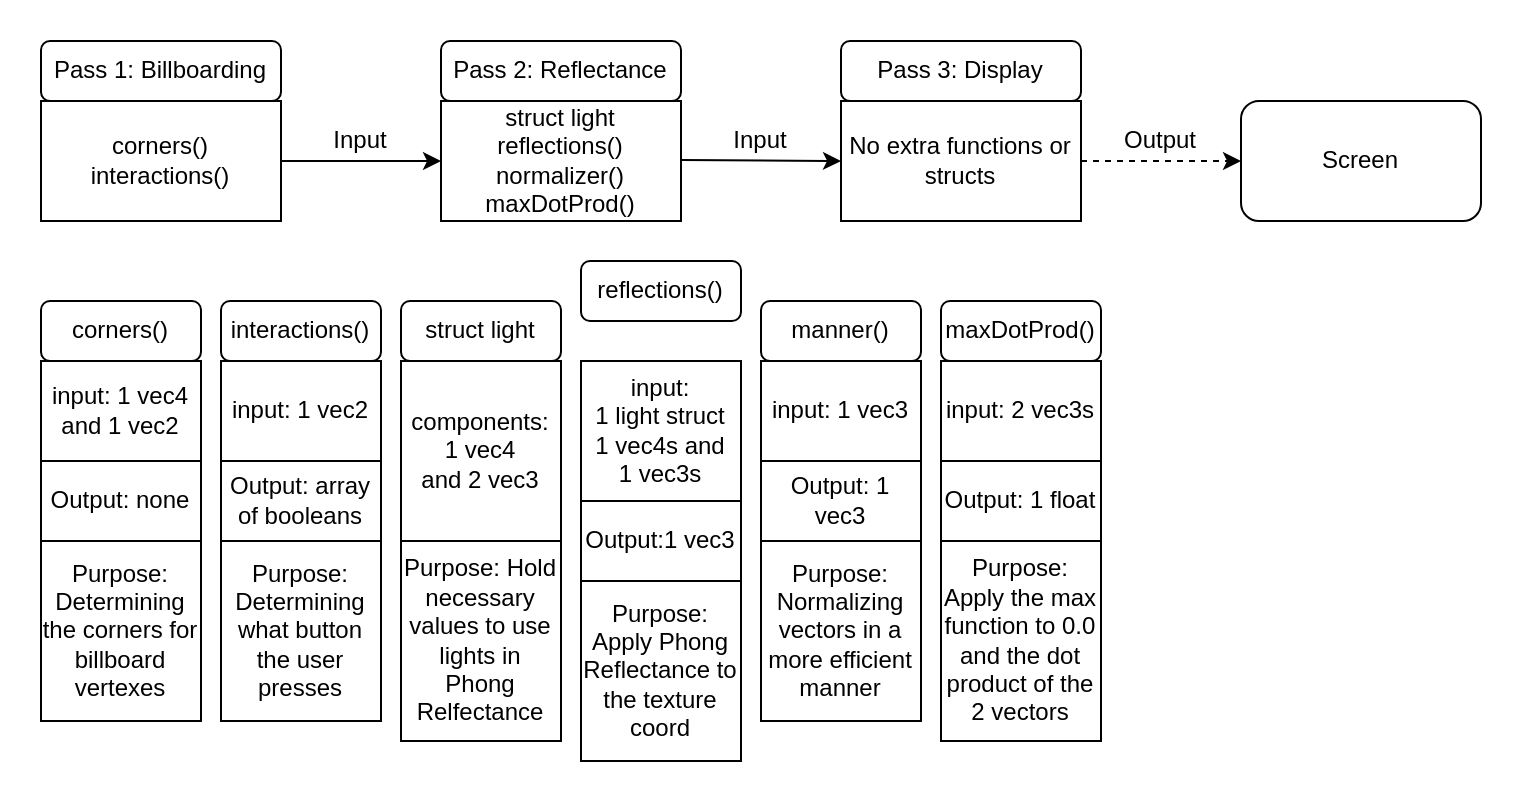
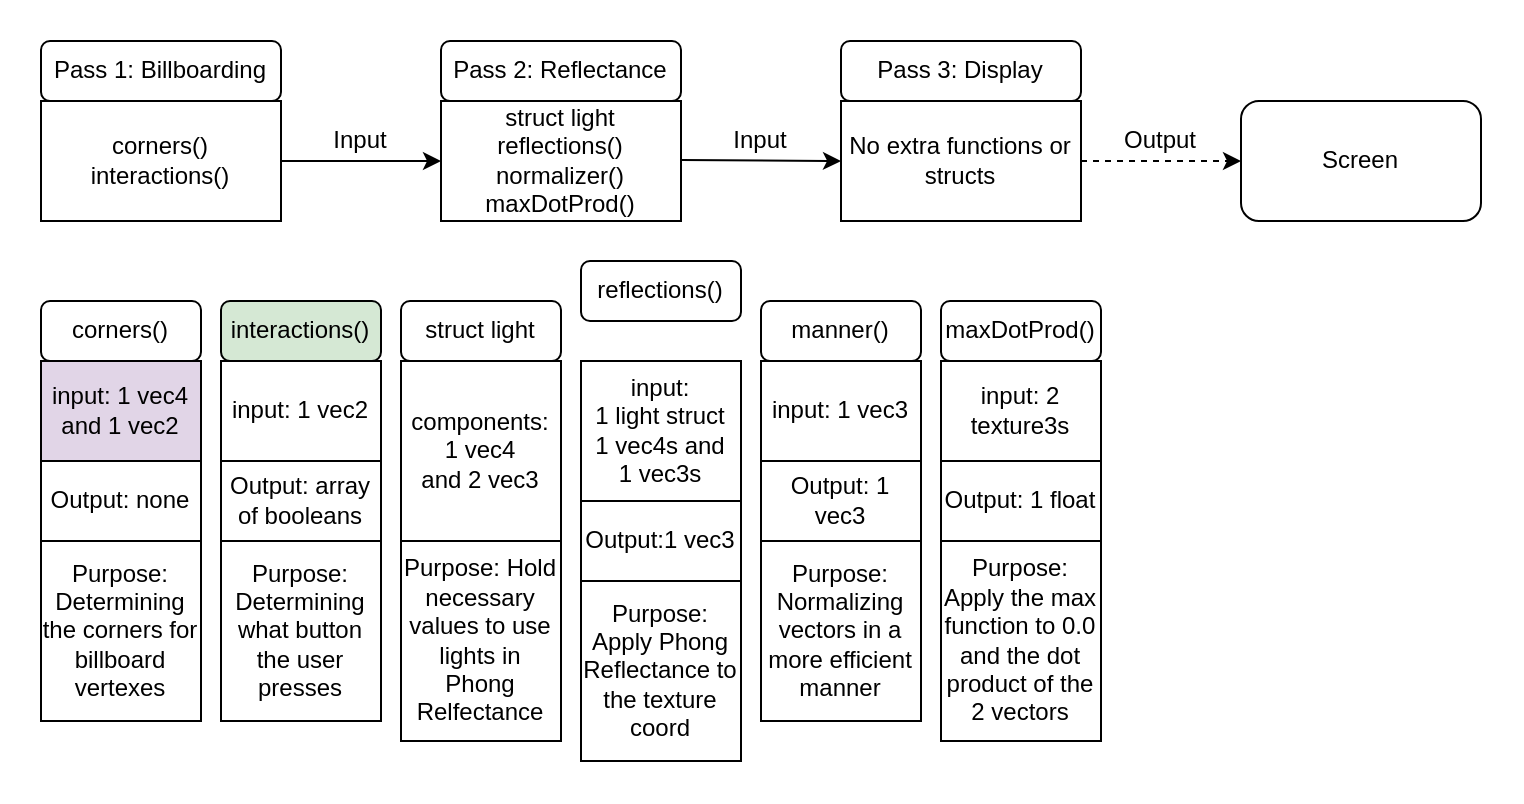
(301, 331) -> (301, 331)
(121, 411) -> (121, 411)
(1021, 411) -> (1021, 411)
